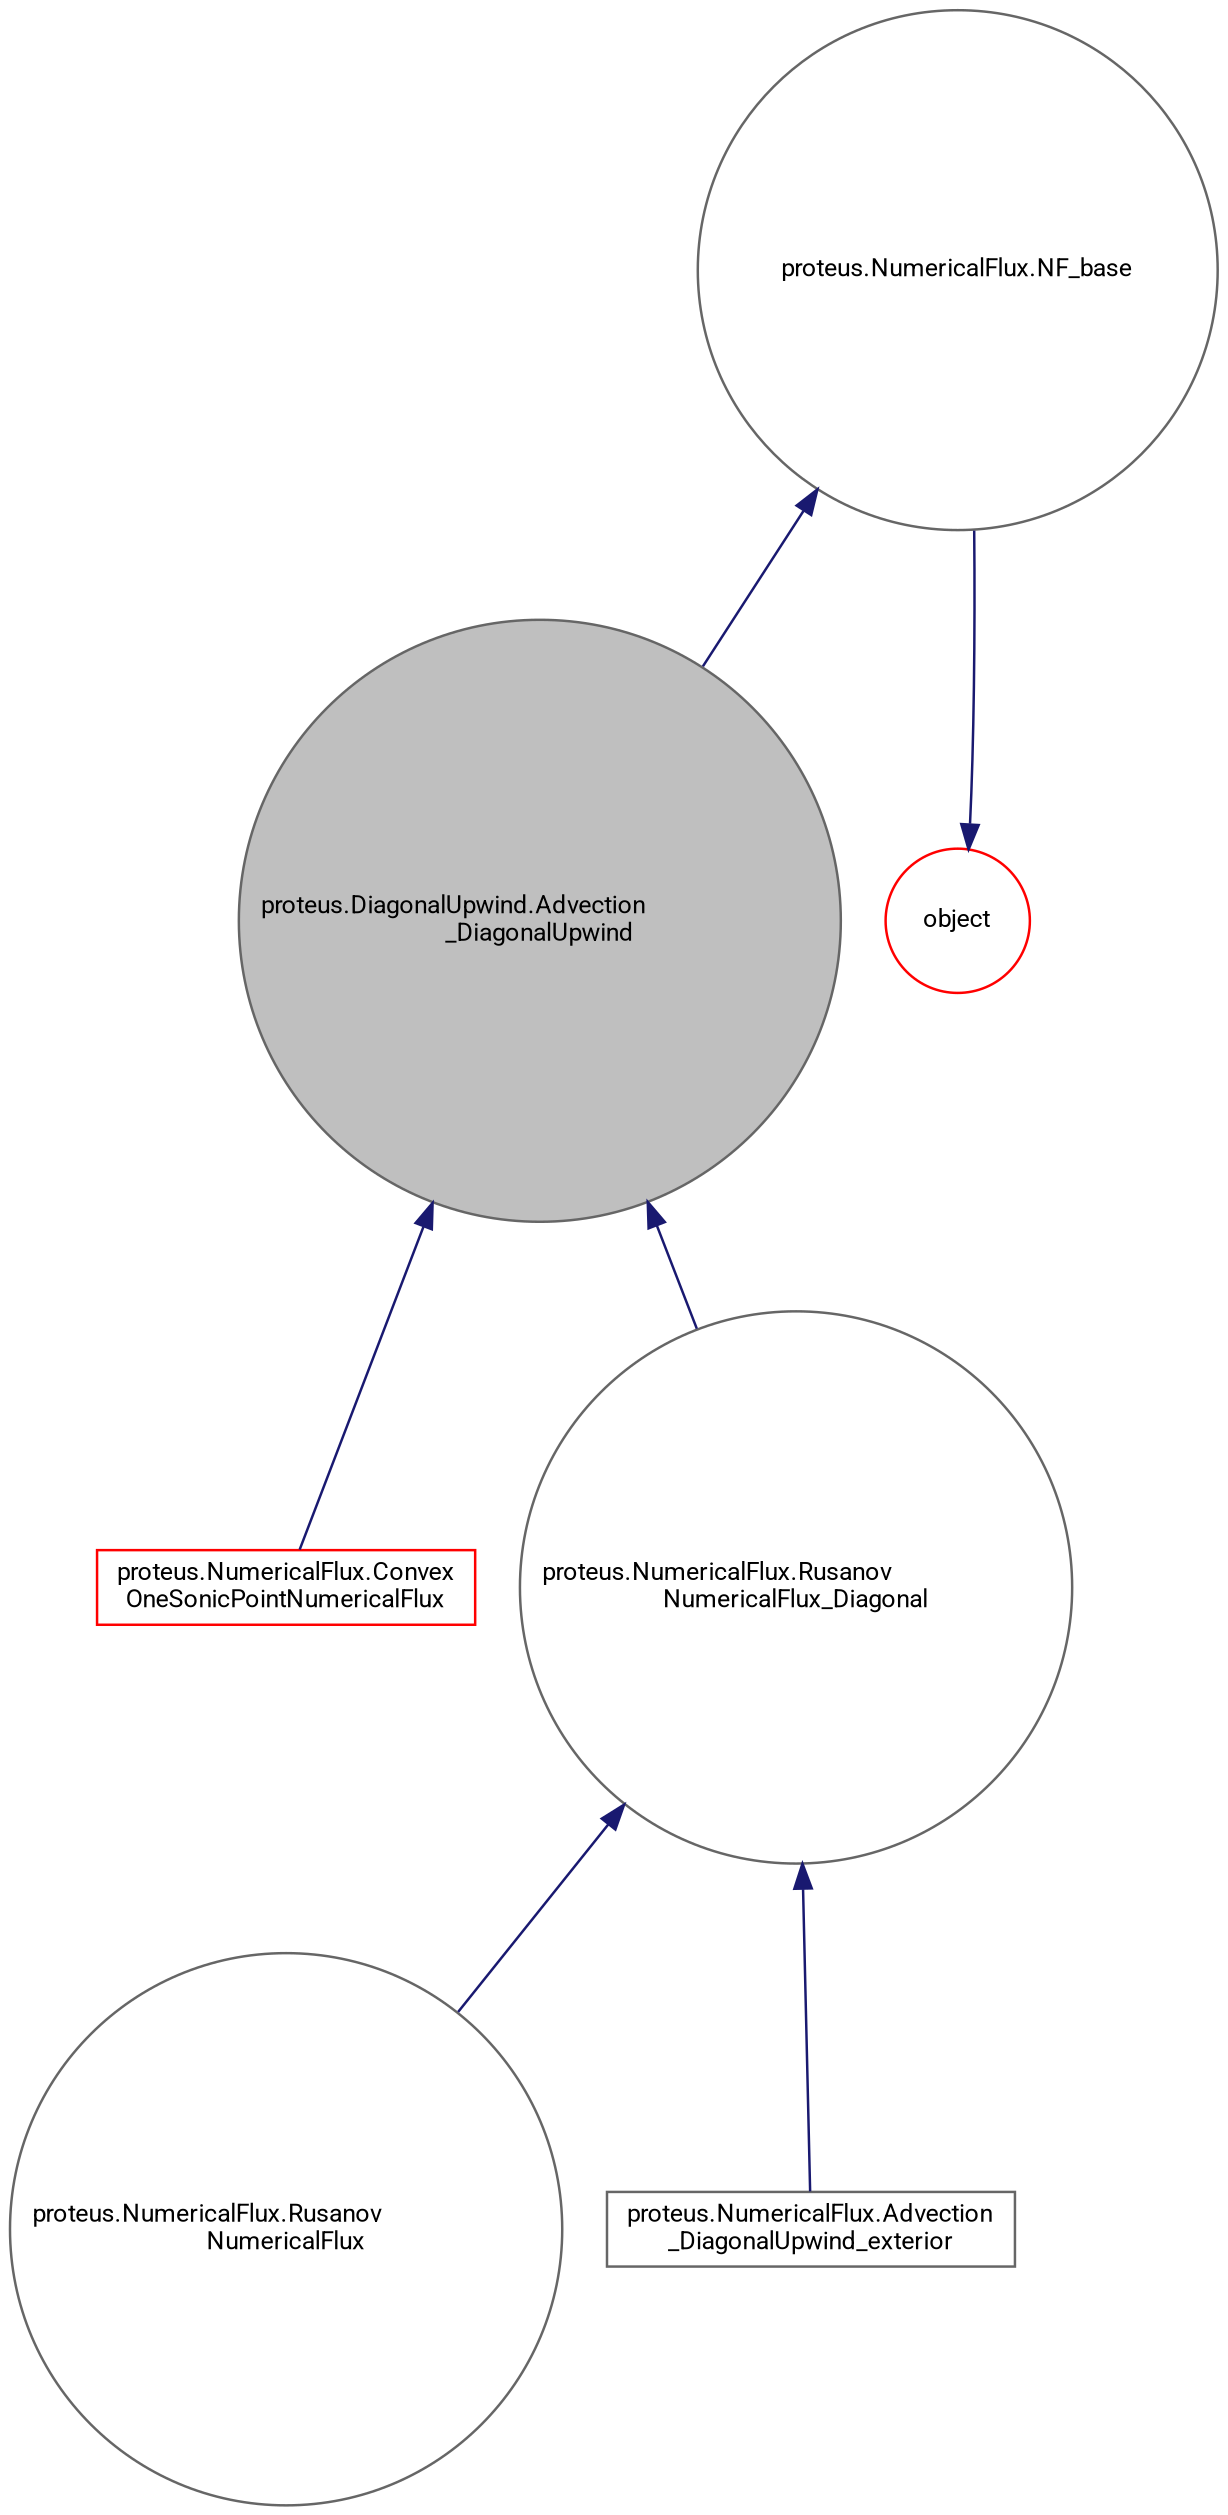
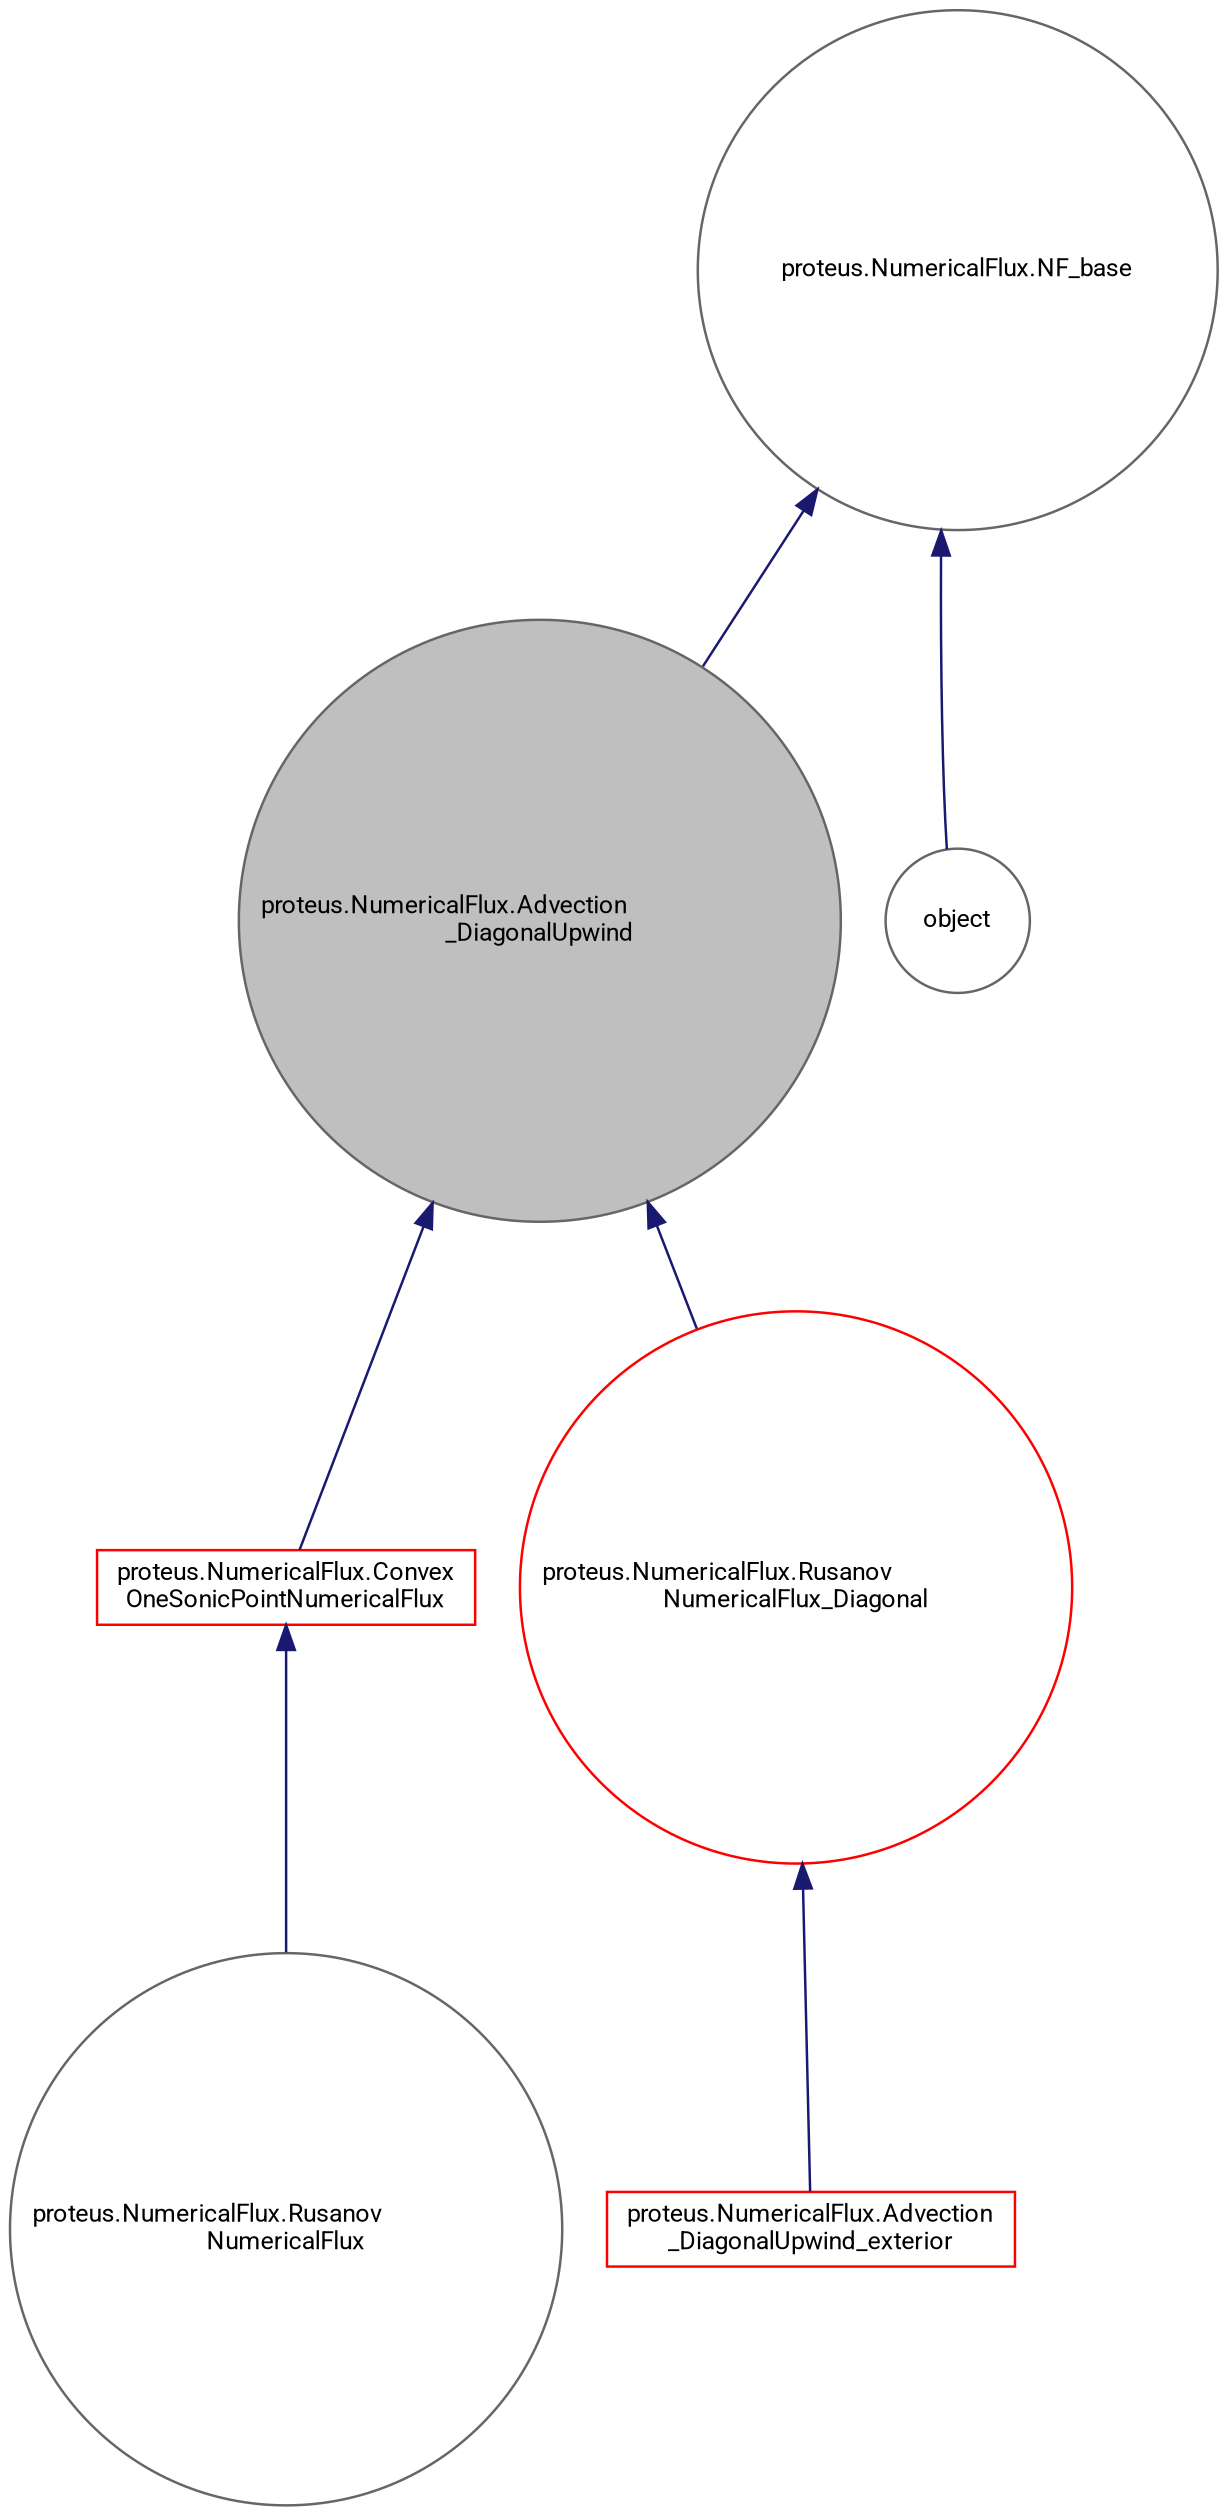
(974, 677) -> (942, 703)
(540, 921) -> (540, 921)
(958, 921) -> (958, 921)
(796, 1587) -> (796, 1587)
(533, 1918) -> (286, 1801)
(811, 2229) -> (811, 2229)
